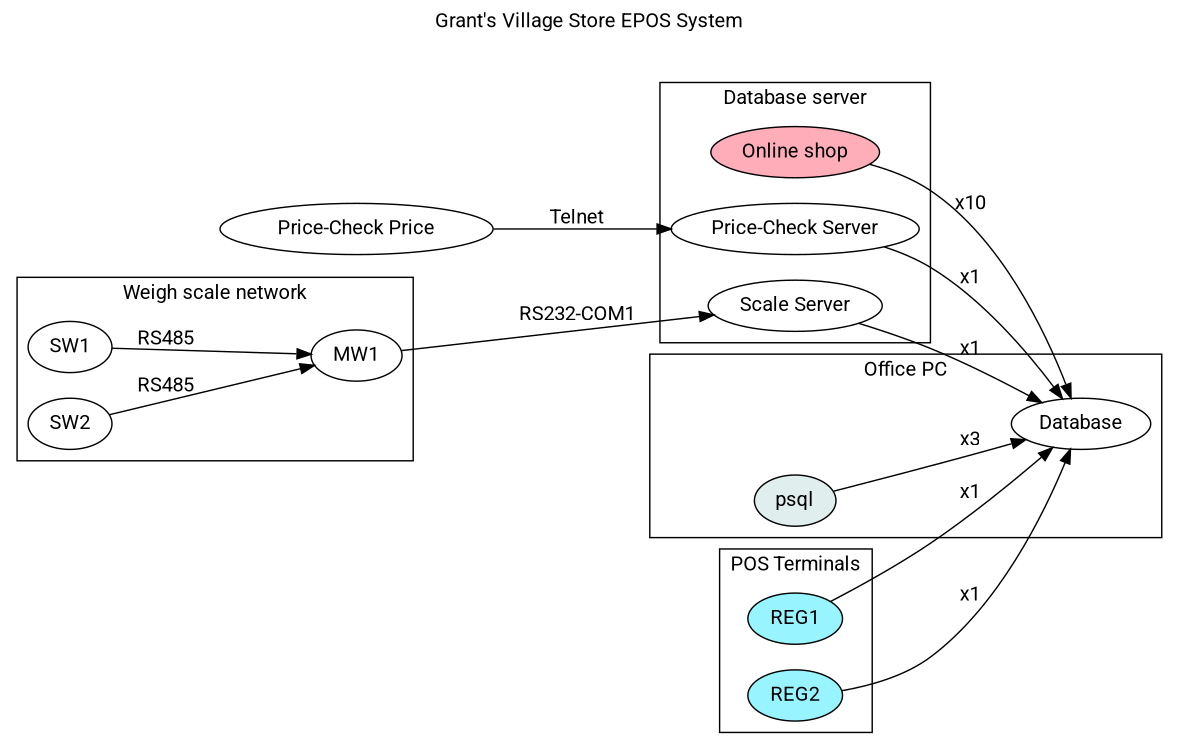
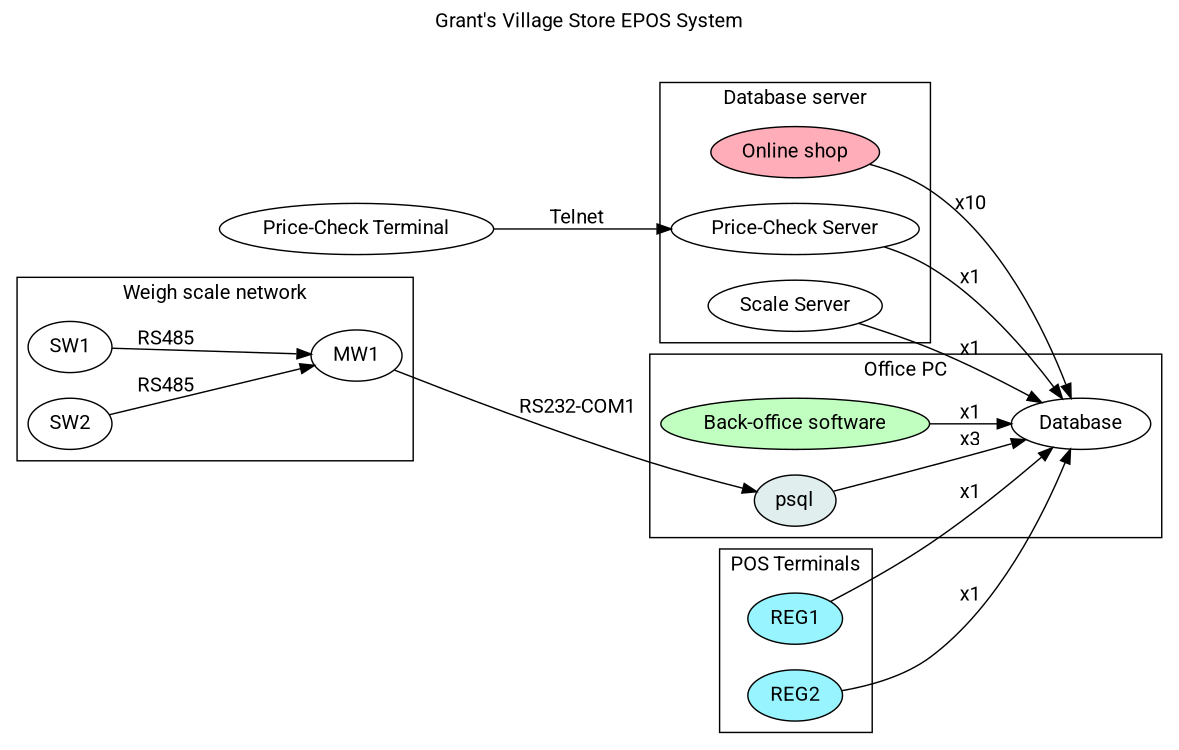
(357, 229) -> (357, 229)
(550, 334) -> (567, 434)
none -> (795, 424)
